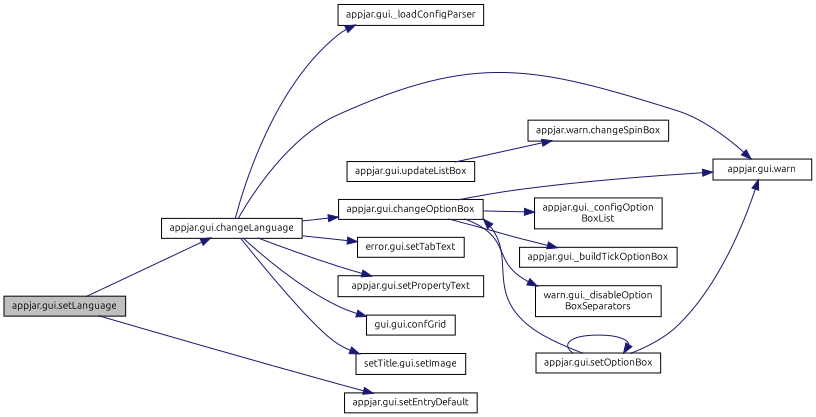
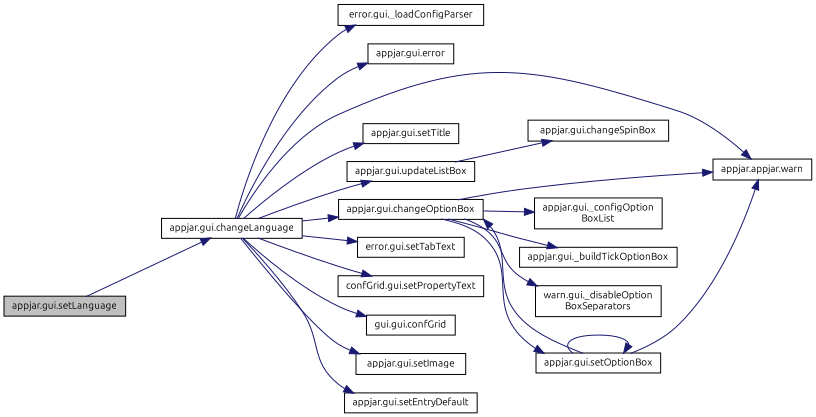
(411, 15) -> (411, 15)
none -> (411, 54)
(598, 131) -> (598, 131)
none -> (411, 134)
(762, 170) -> (762, 170)
none -> (309, 200)
none -> (495, 252)
(411, 286) -> (411, 286)
(231, 354) -> (311, 330)
(411, 364) -> (411, 364)
